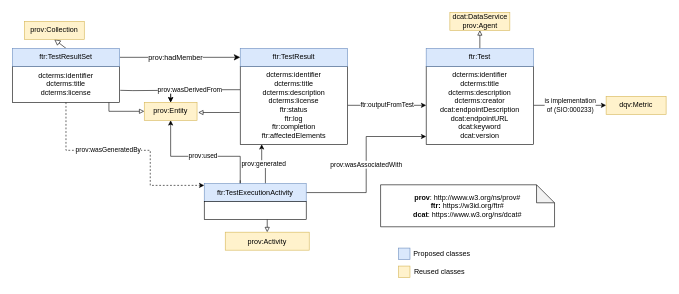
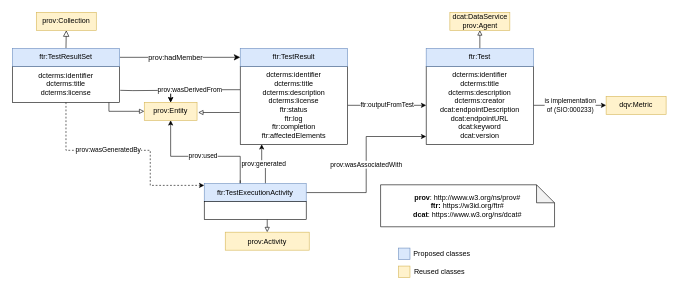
(54, 30) -> (66, 21)
